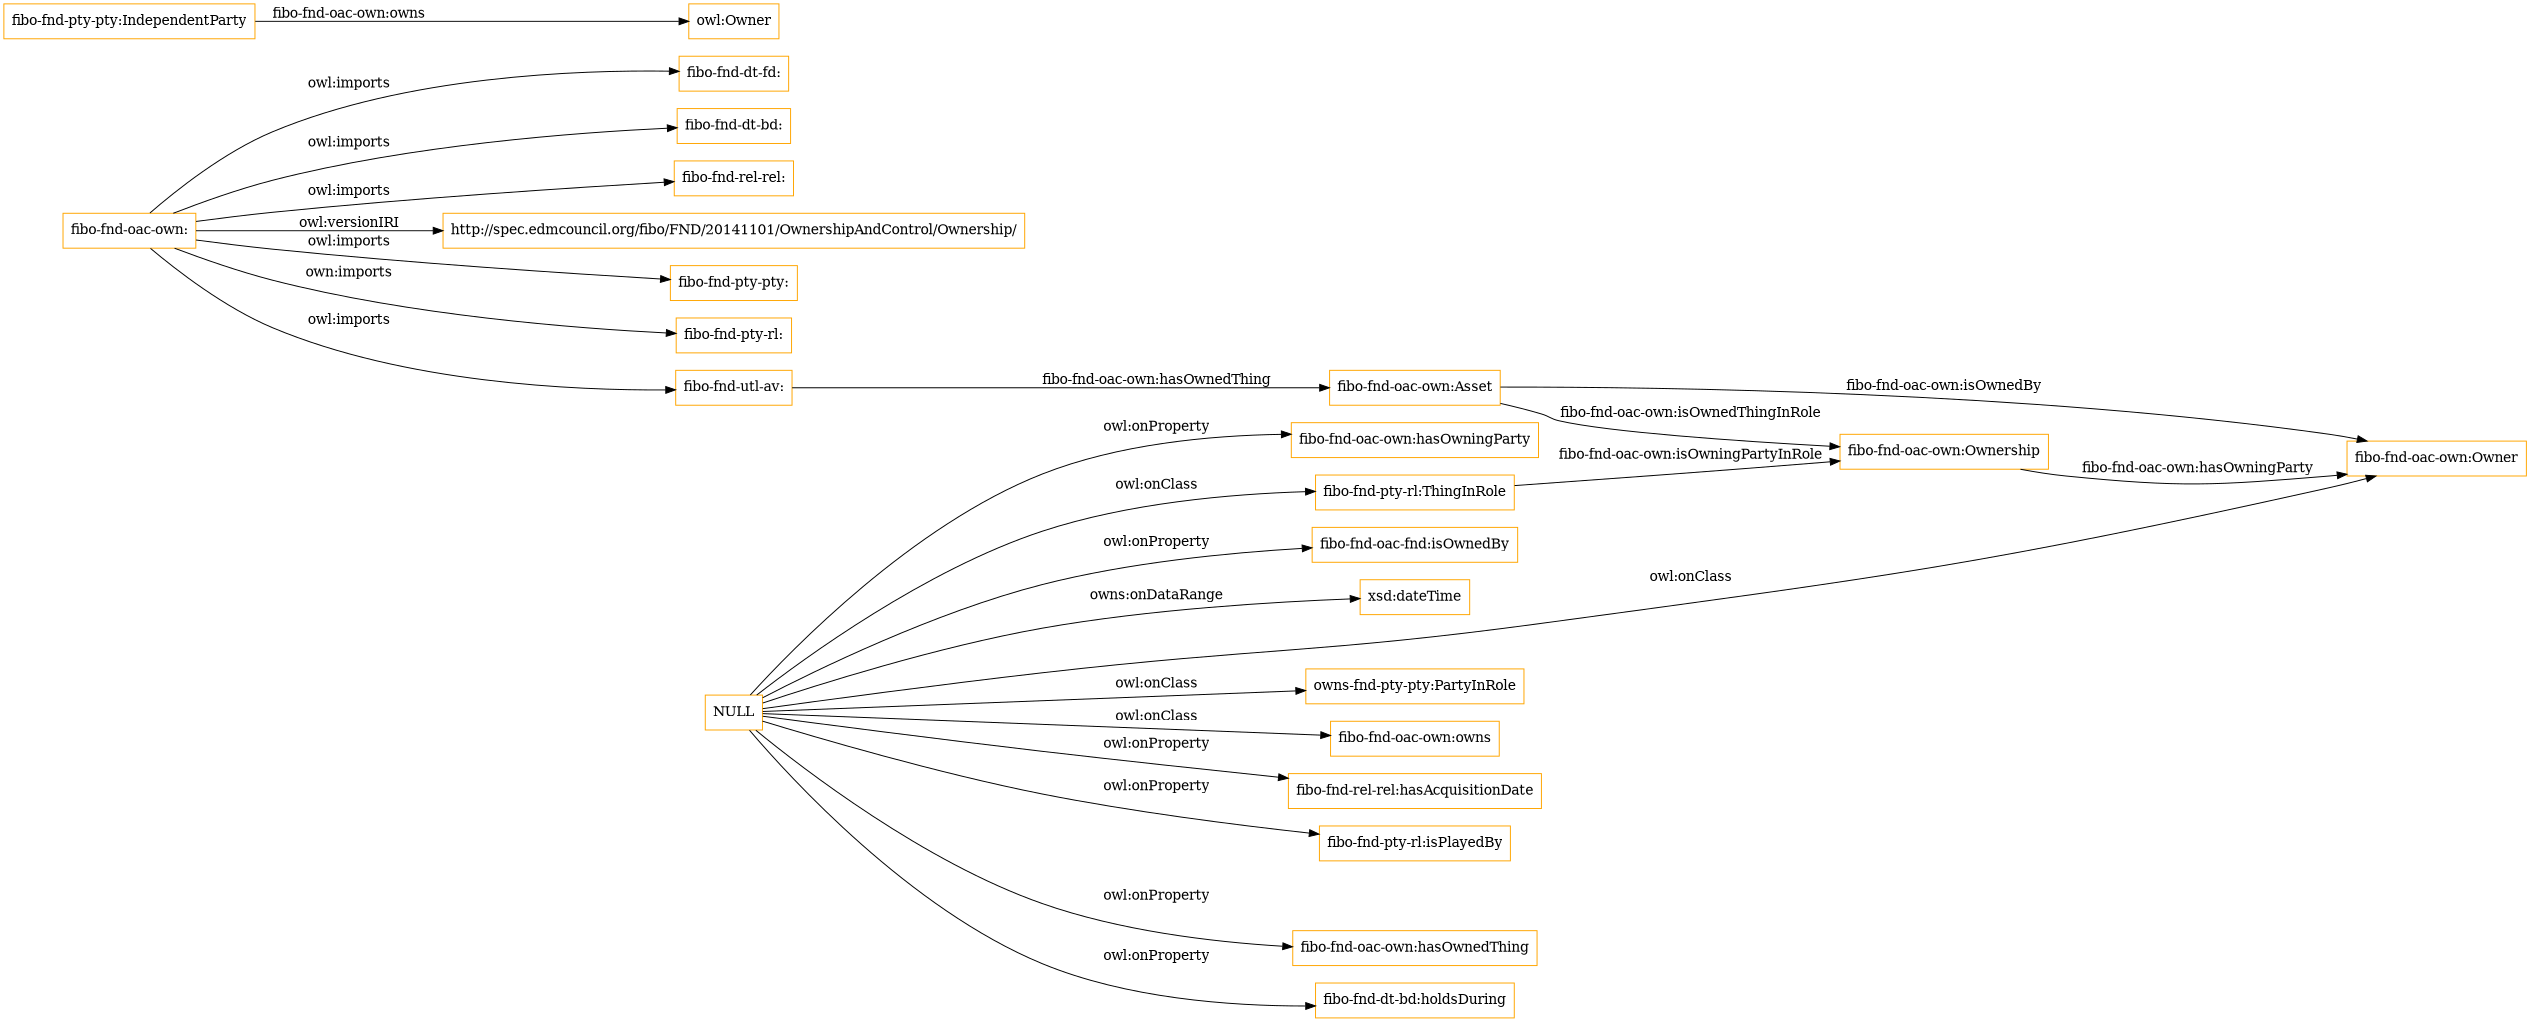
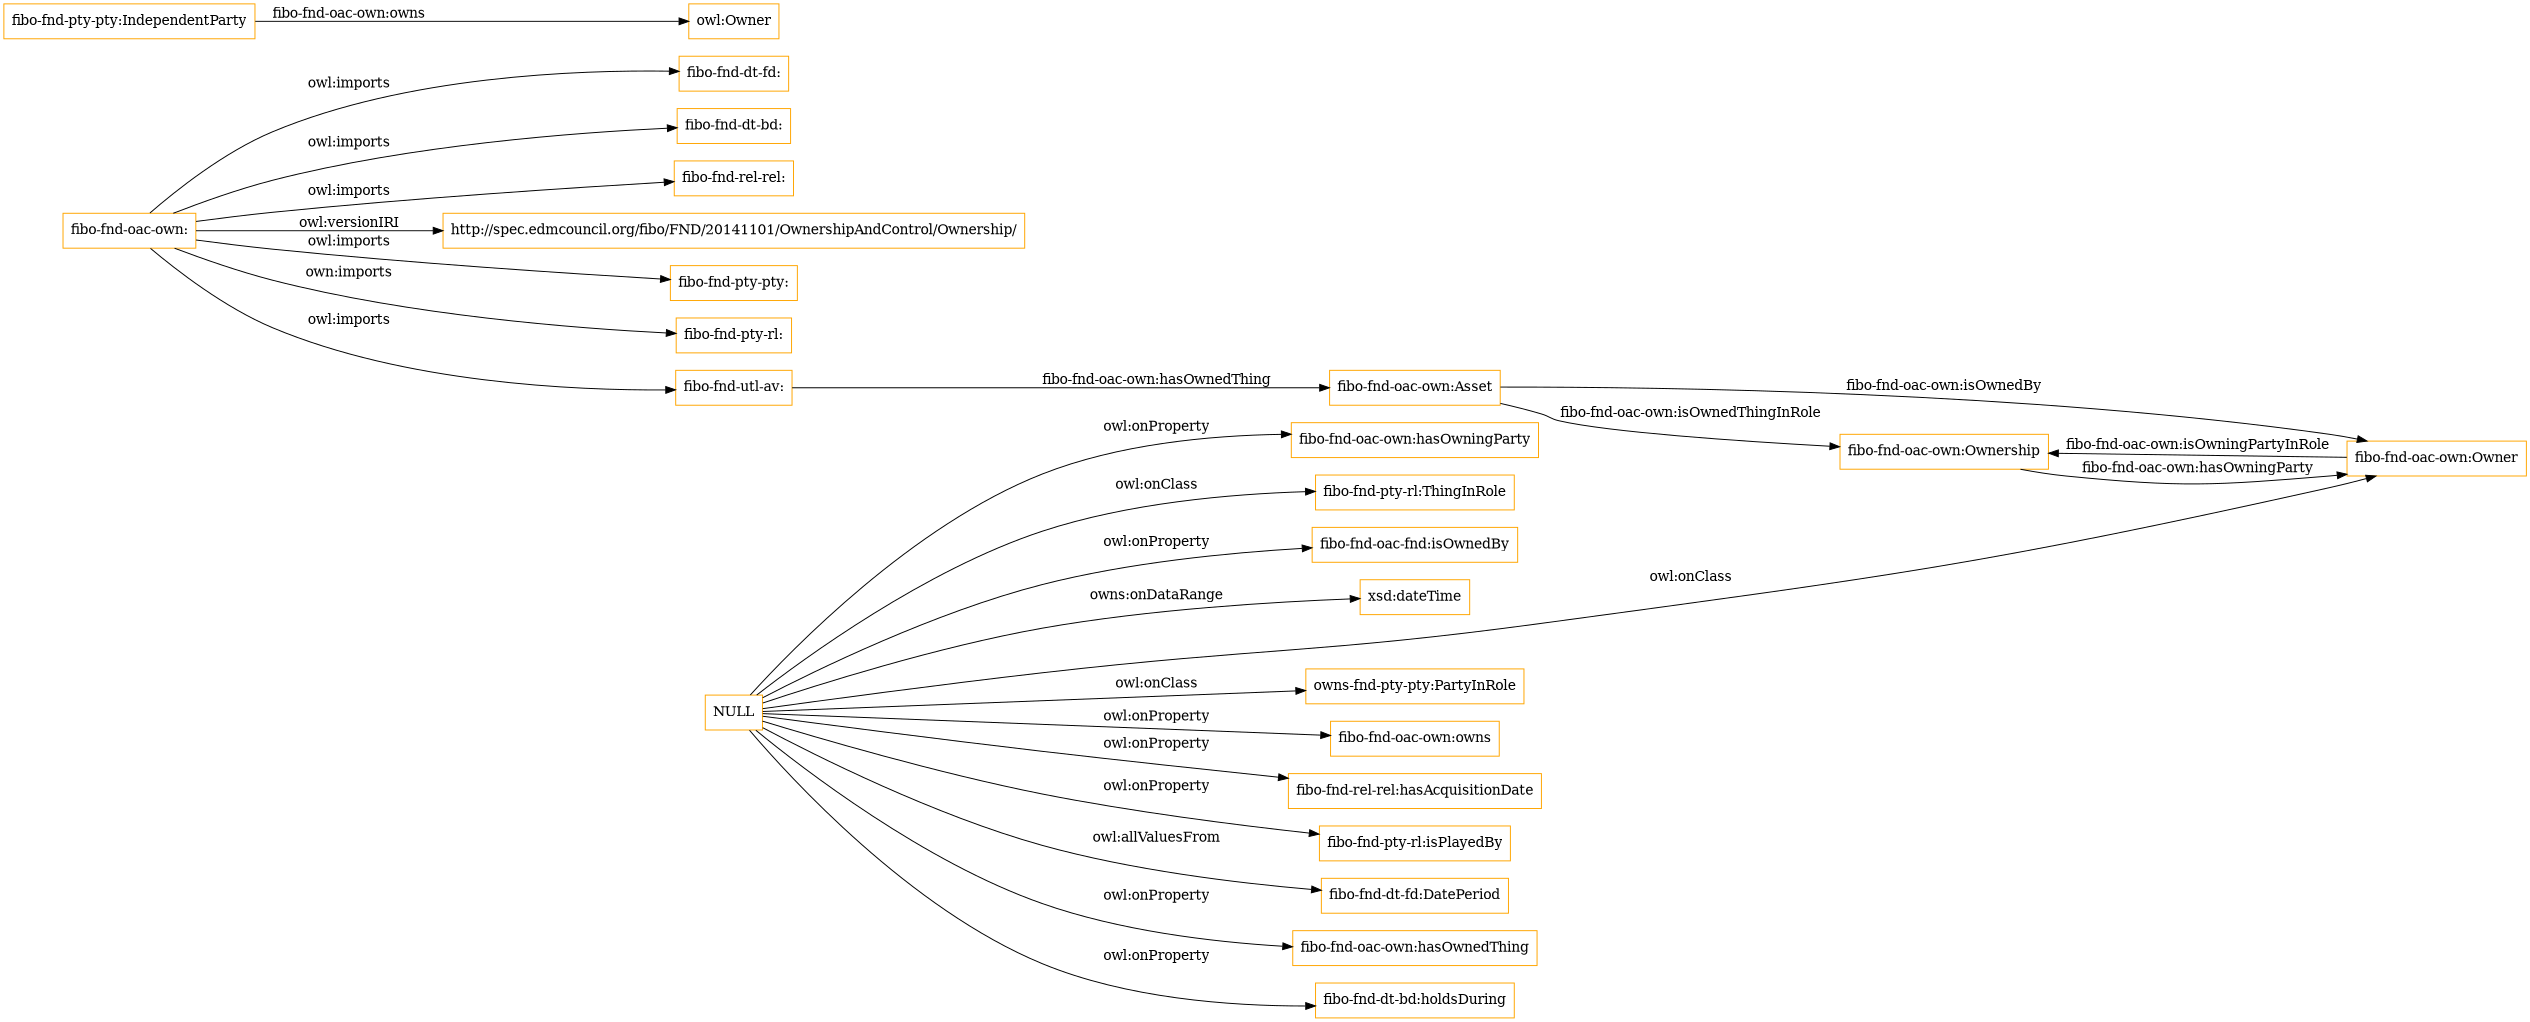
(1672, 474) -> (2203, 455)
(1157, 717) -> (1157, 717)
none -> (1415, 896)
